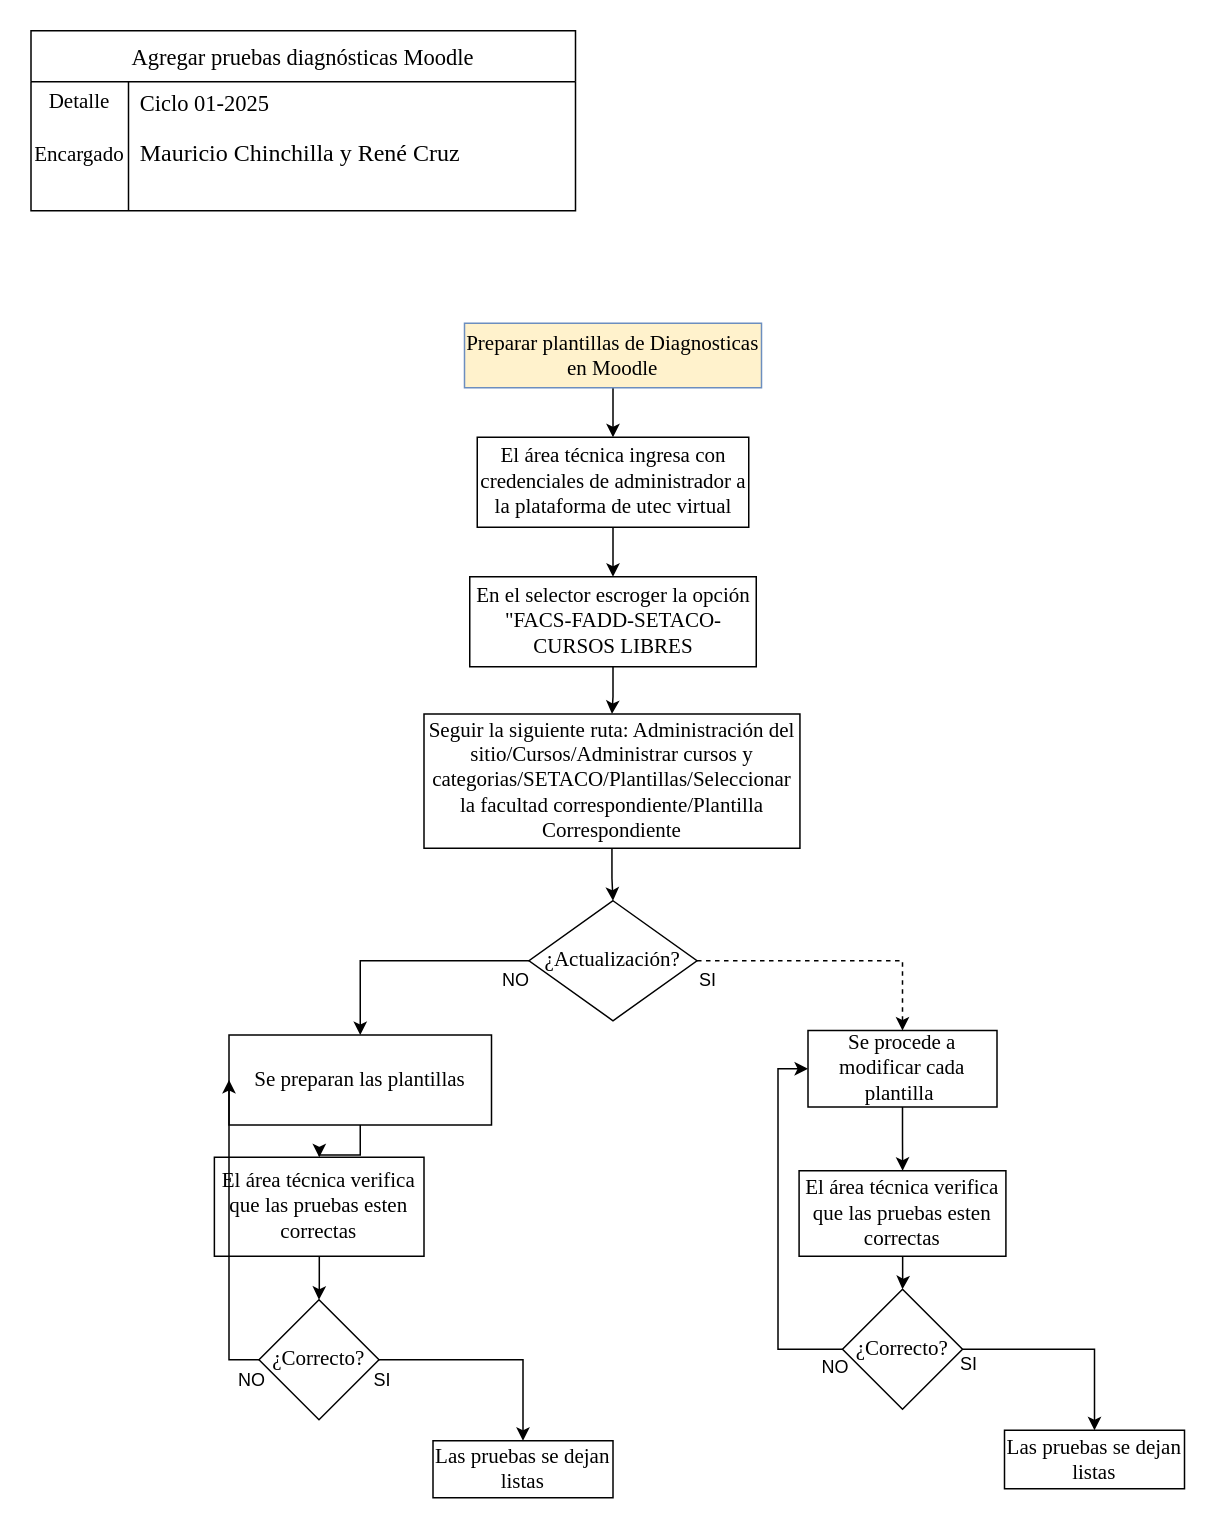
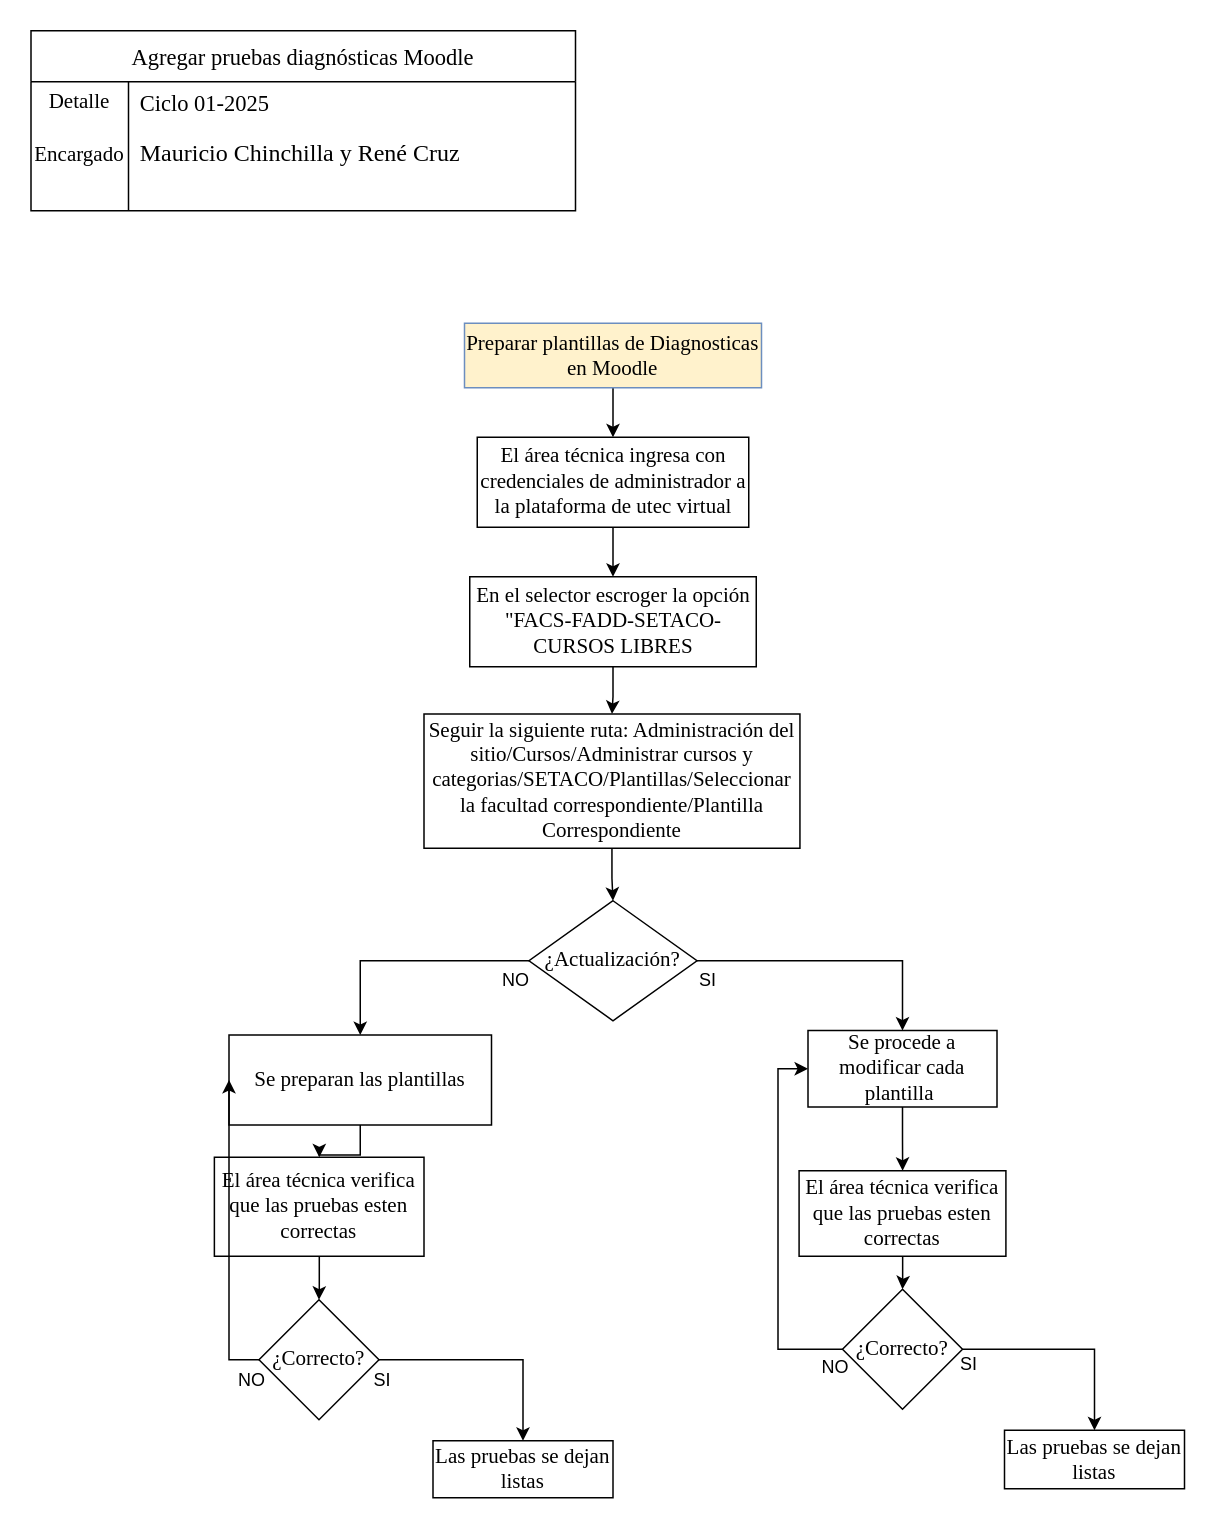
(829, 961) -> (829, 961)
